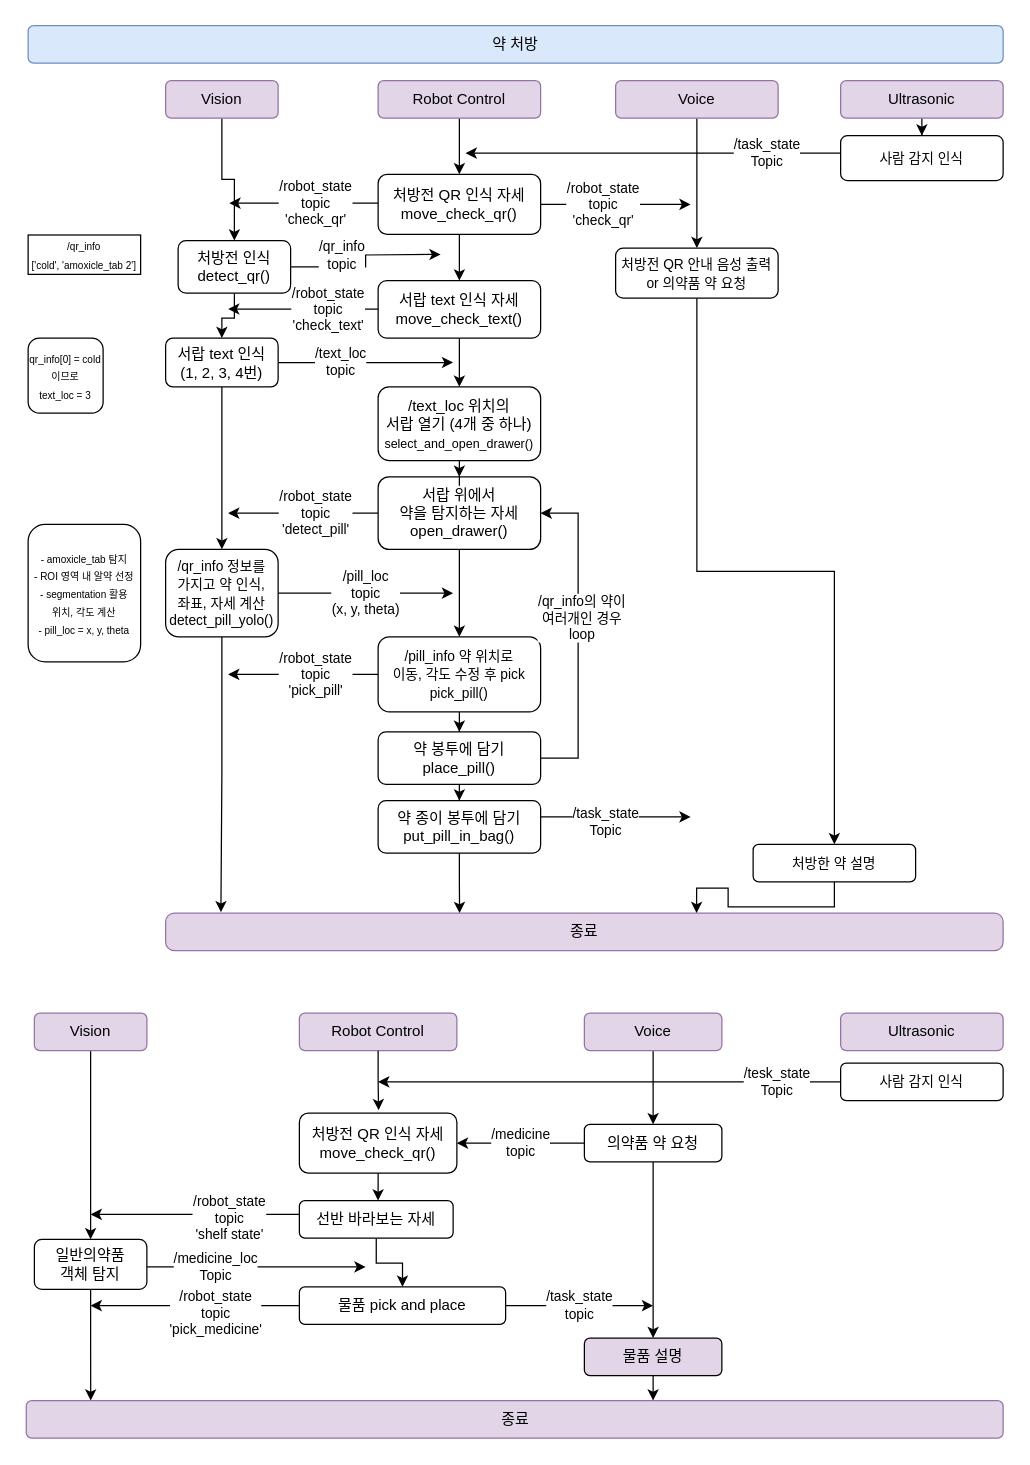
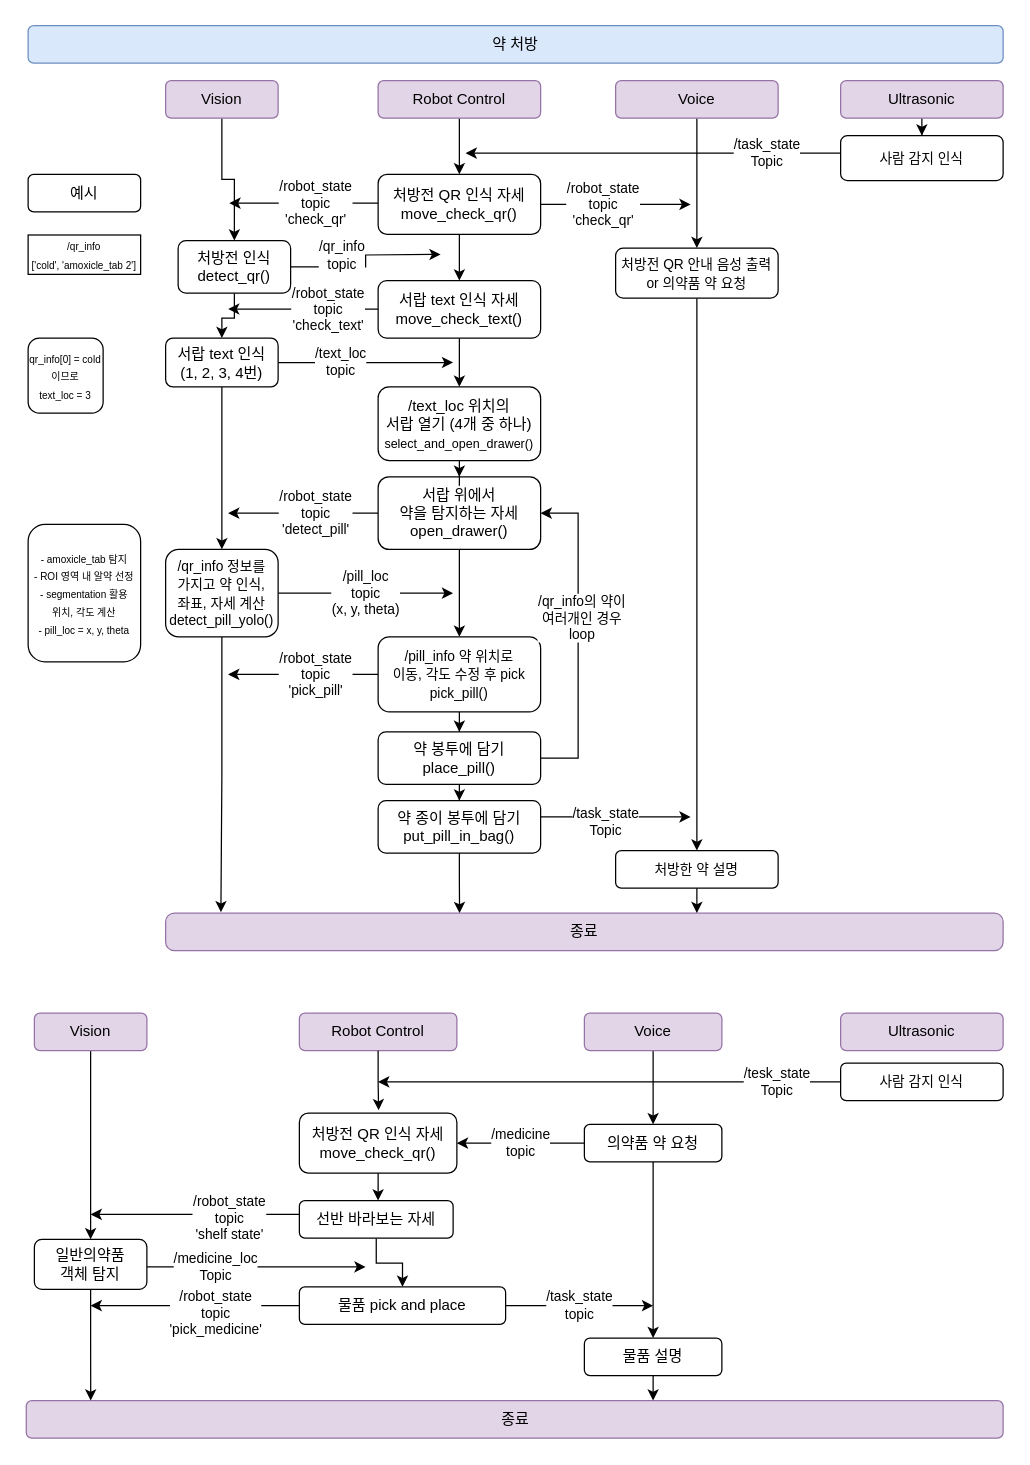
none -> (84, 193)
(834, 863) -> (697, 869)
(653, 1357) -> (653, 1357)
